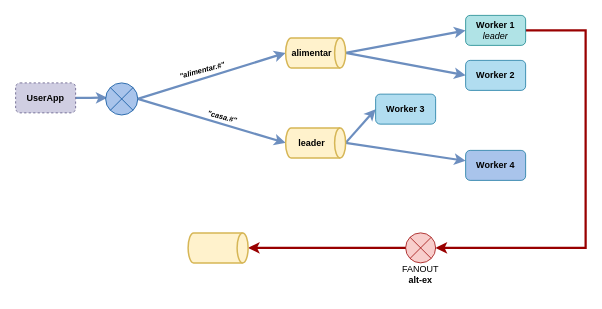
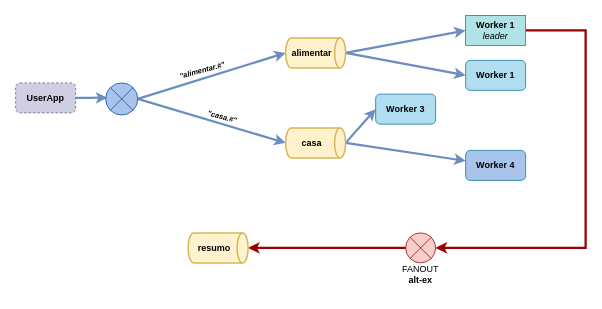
(495, 30) -> (495, 30)
(495, 75) -> (495, 75)
(312, 143) -> (312, 143)
none -> (214, 248)
